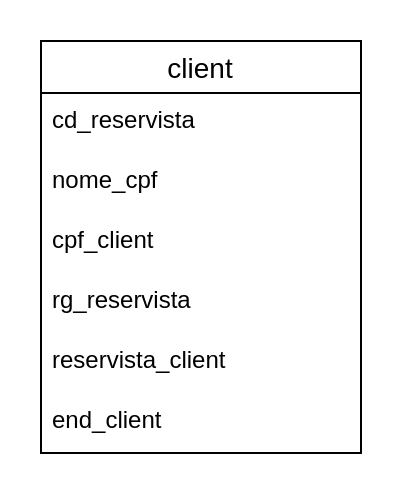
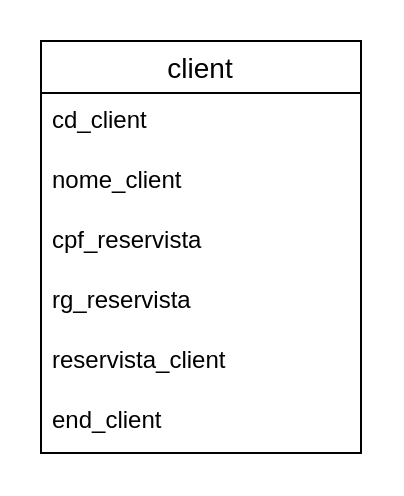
(136, 120) -> (106, 120)
(106, 180) -> (120, 180)
(113, 240) -> (143, 240)
